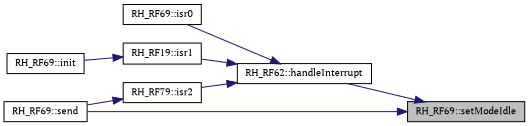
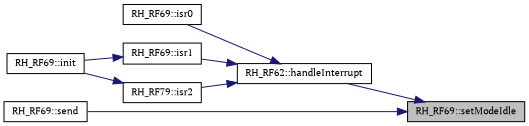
(162, 54) -> (162, 54)
(100, 103) -> (99, 77)
